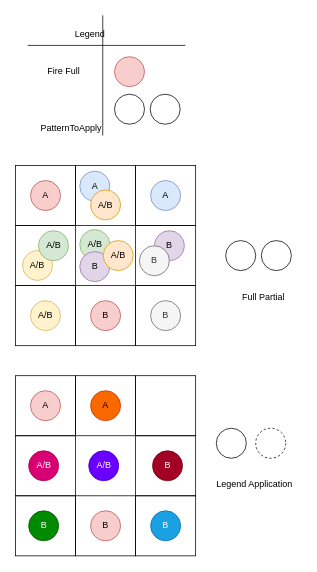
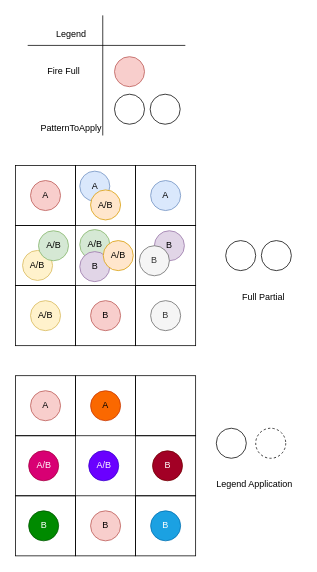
(89, 34) -> (71, 34)
